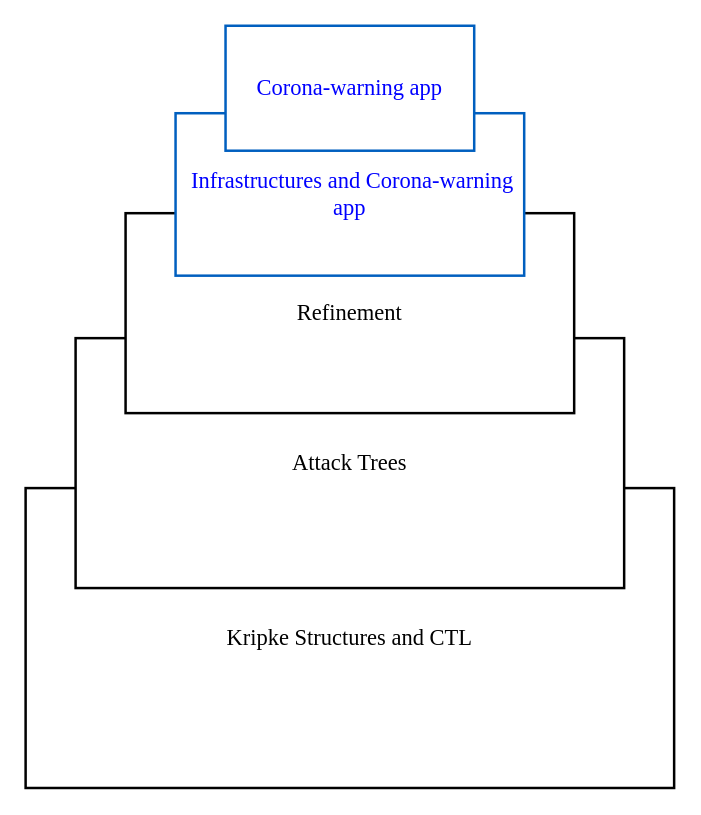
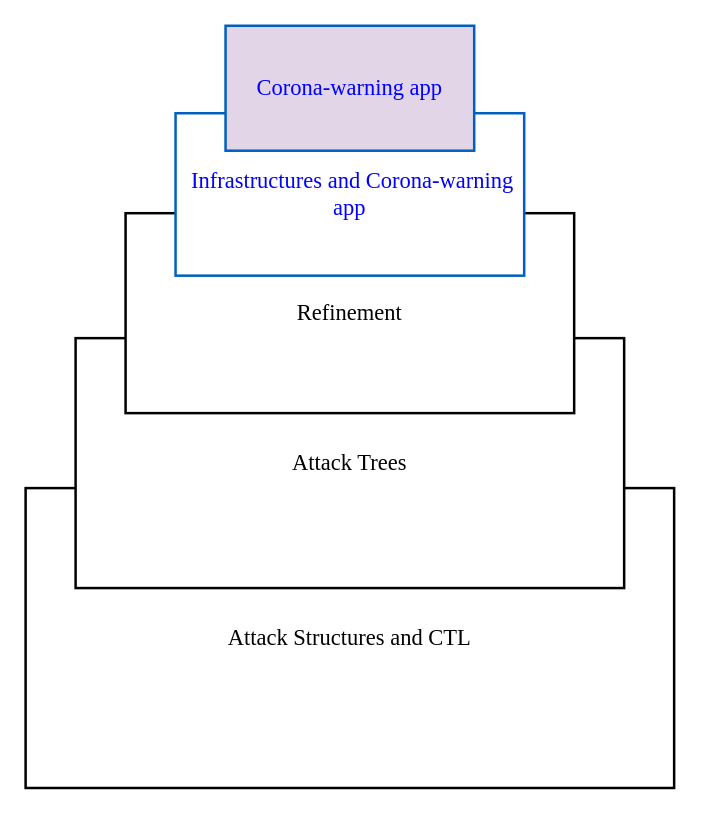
(350, 88) -> (350, 88)
(350, 638) -> (350, 638)
